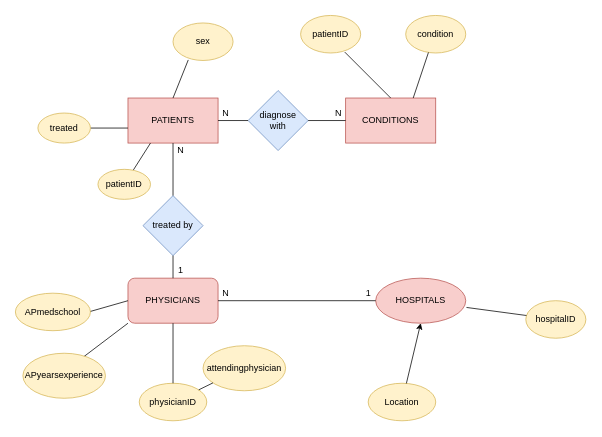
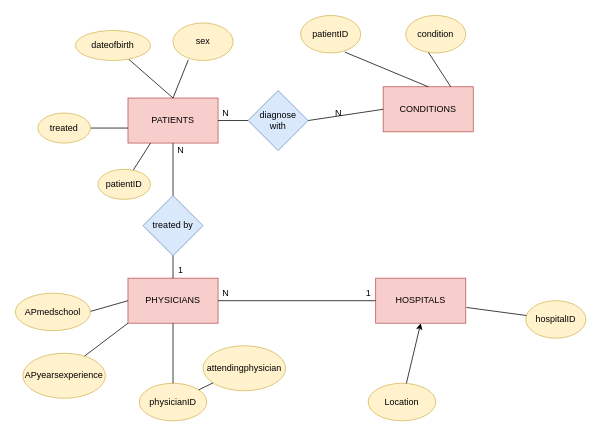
none -> (113, 45)
none -> (151, 79)
(390, 120) -> (428, 109)
(173, 300) -> (173, 300)
(420, 300) -> (420, 300)
